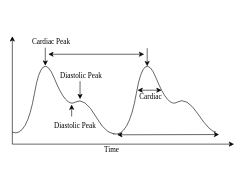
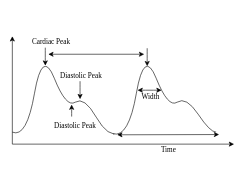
(151, 98) -> (151, 98)
(112, 150) -> (169, 150)
